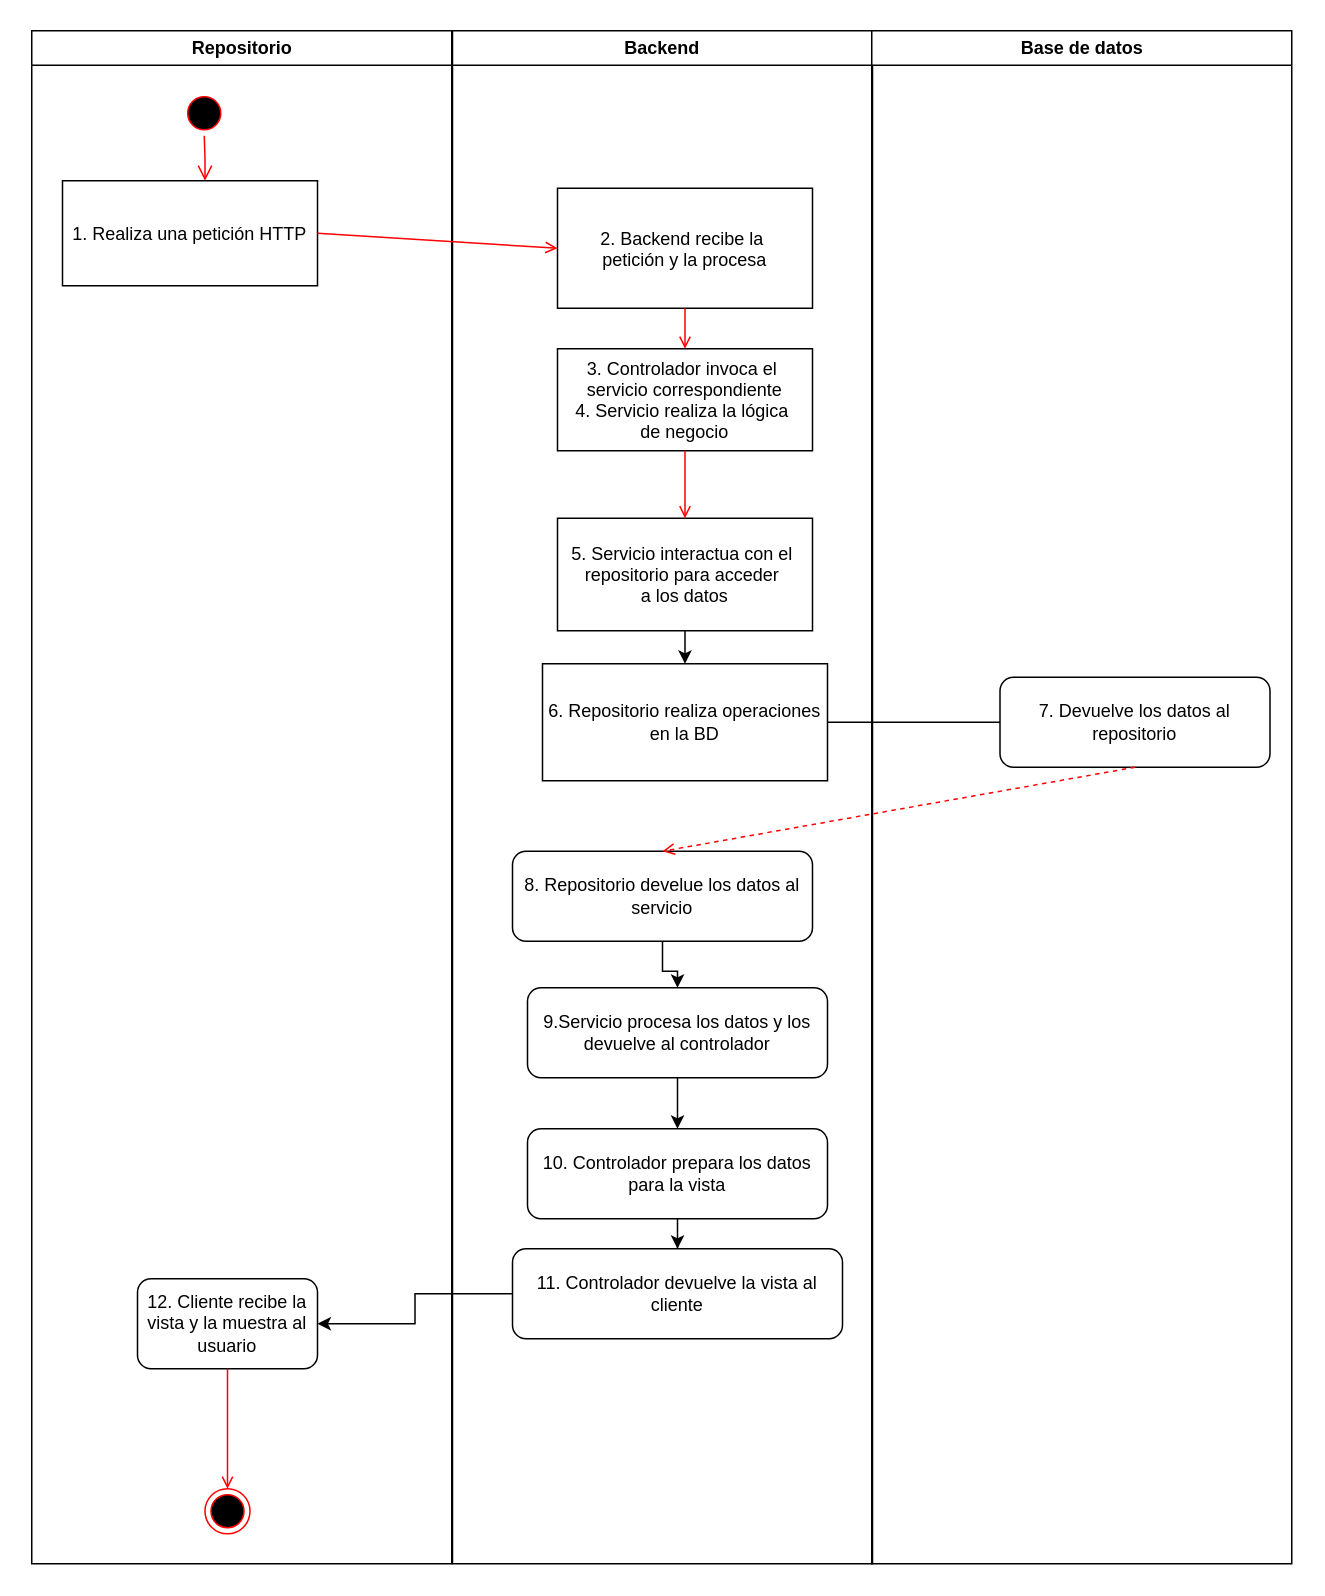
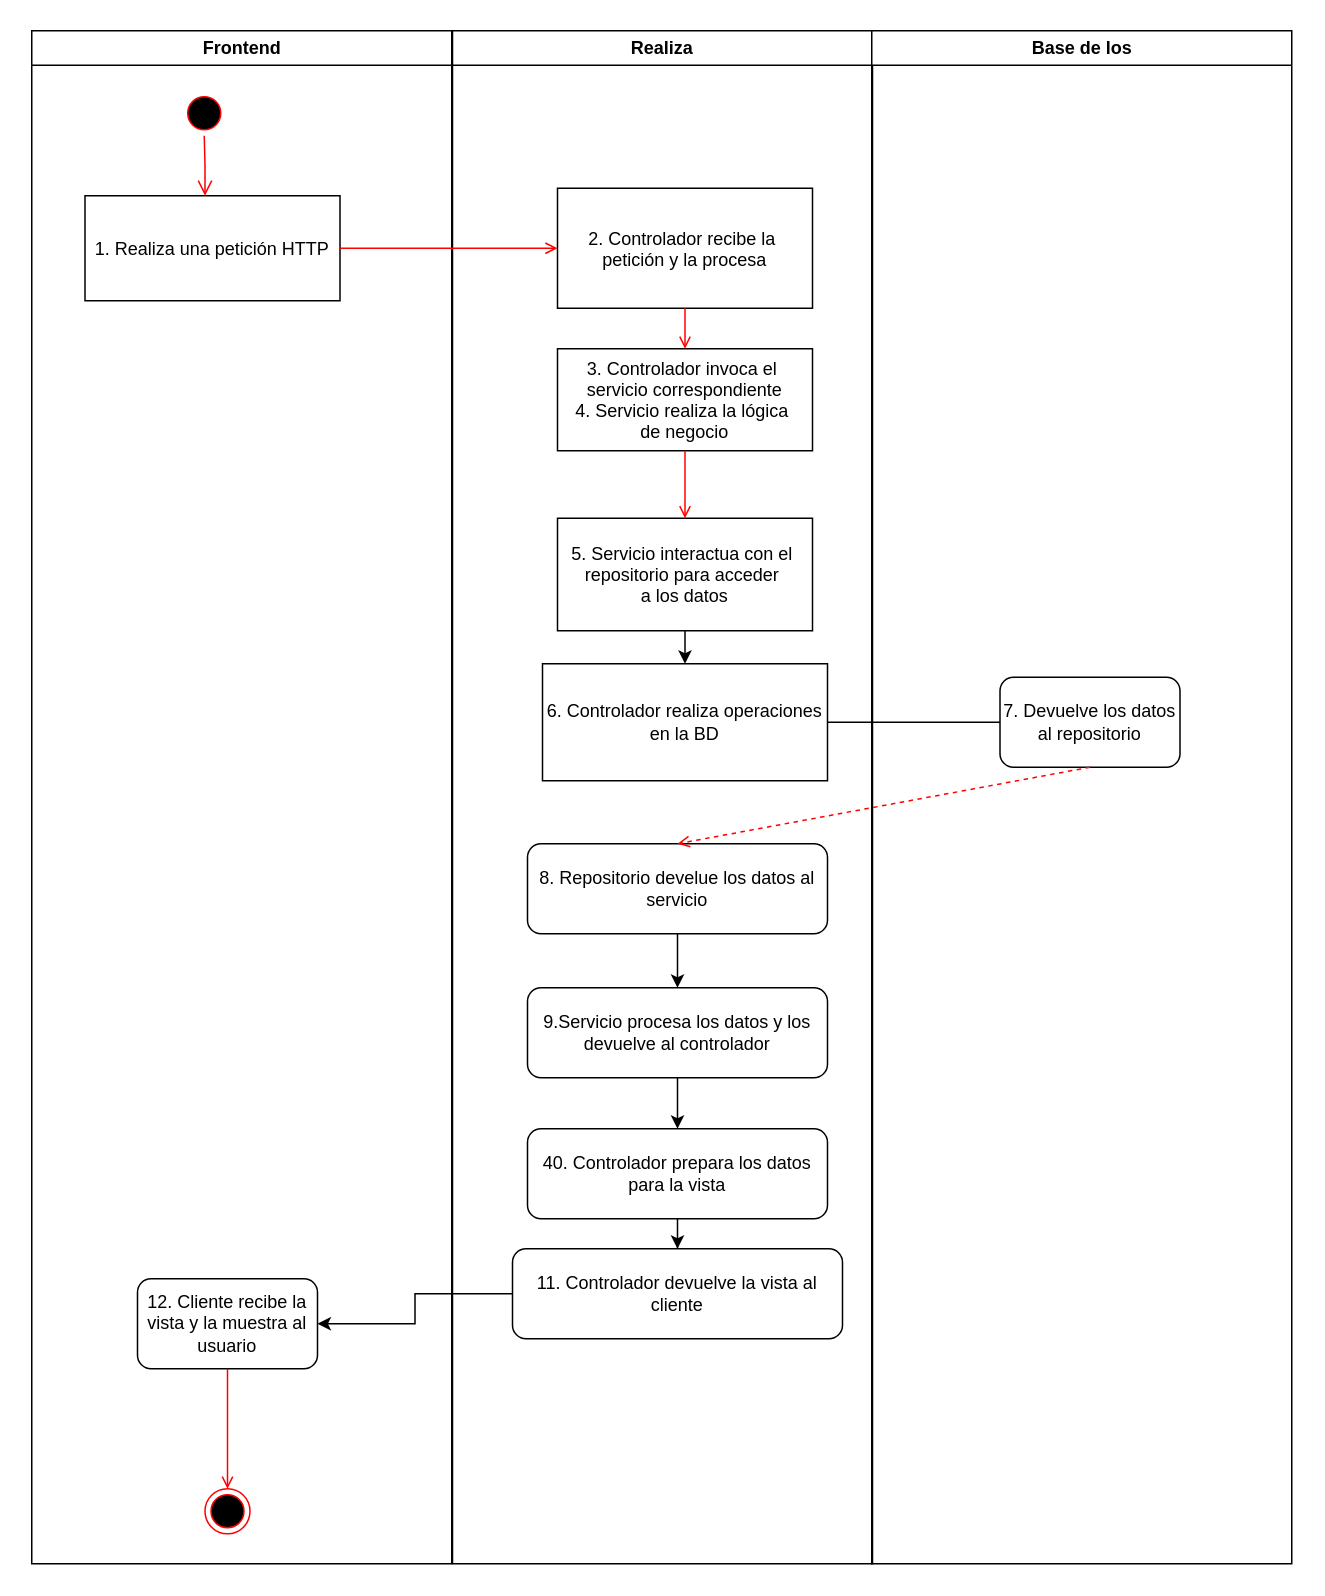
(242, 49) -> (242, 49)
(662, 49) -> (662, 49)
(1082, 49) -> (1082, 49)
(190, 233) -> (212, 248)
(684, 239) -> (684, 239)
(685, 722) -> (685, 722)
(1135, 722) -> (1090, 722)
(662, 896) -> (677, 889)
(677, 1174) -> (677, 1174)
